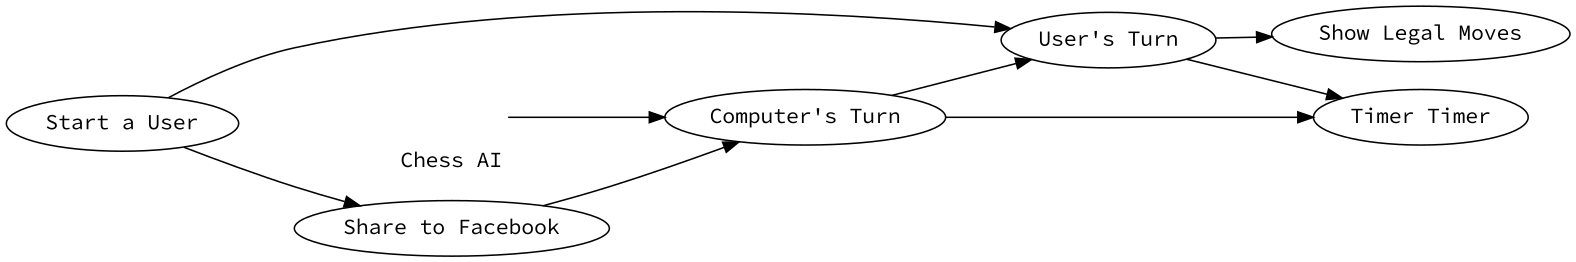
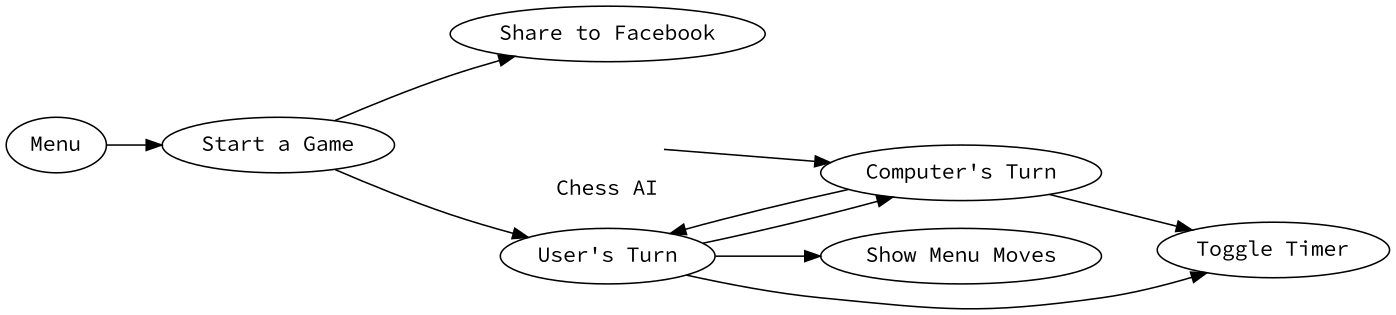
(1421, 34) -> (961, 256)
(1421, 117) -> (1273, 250)
(123, 123) -> (278, 145)
none -> (56, 145)
(634, 179) -> (791, 223)
